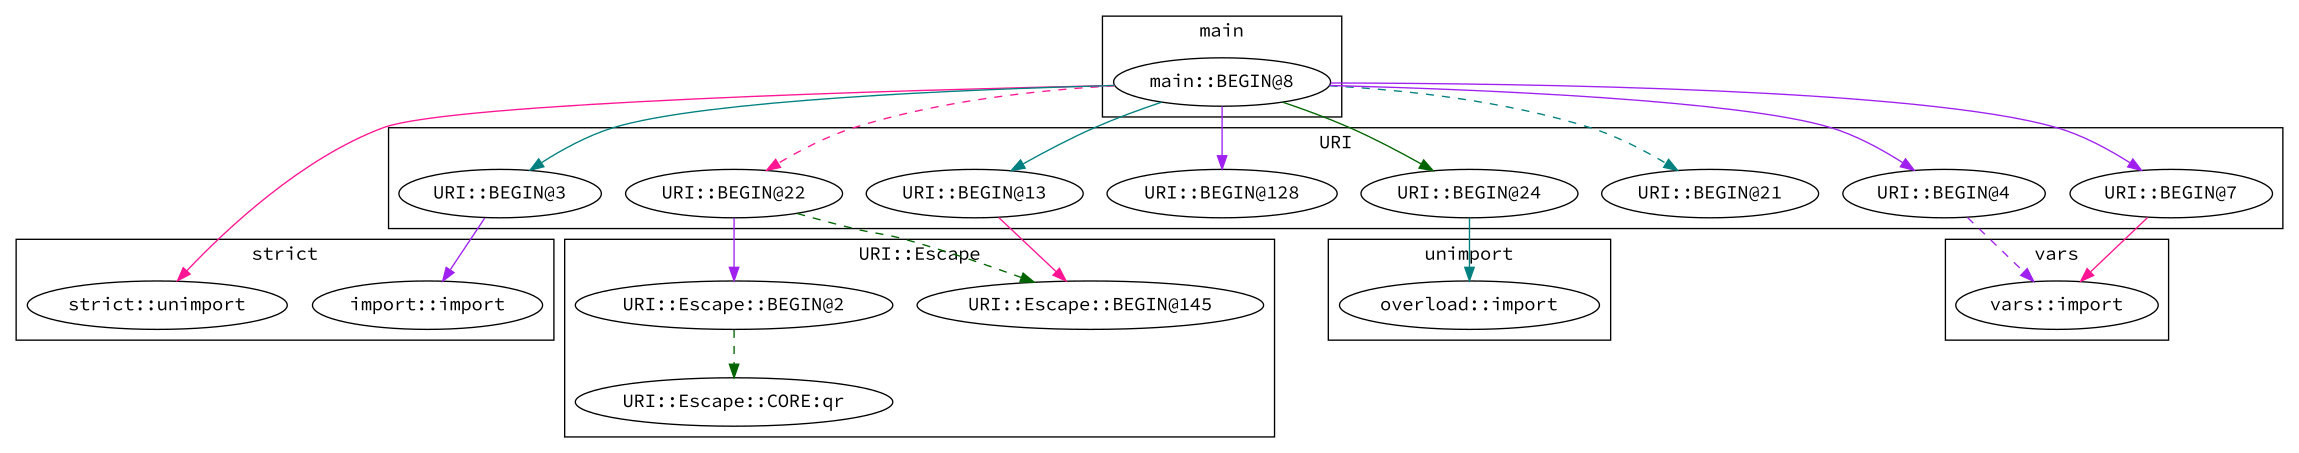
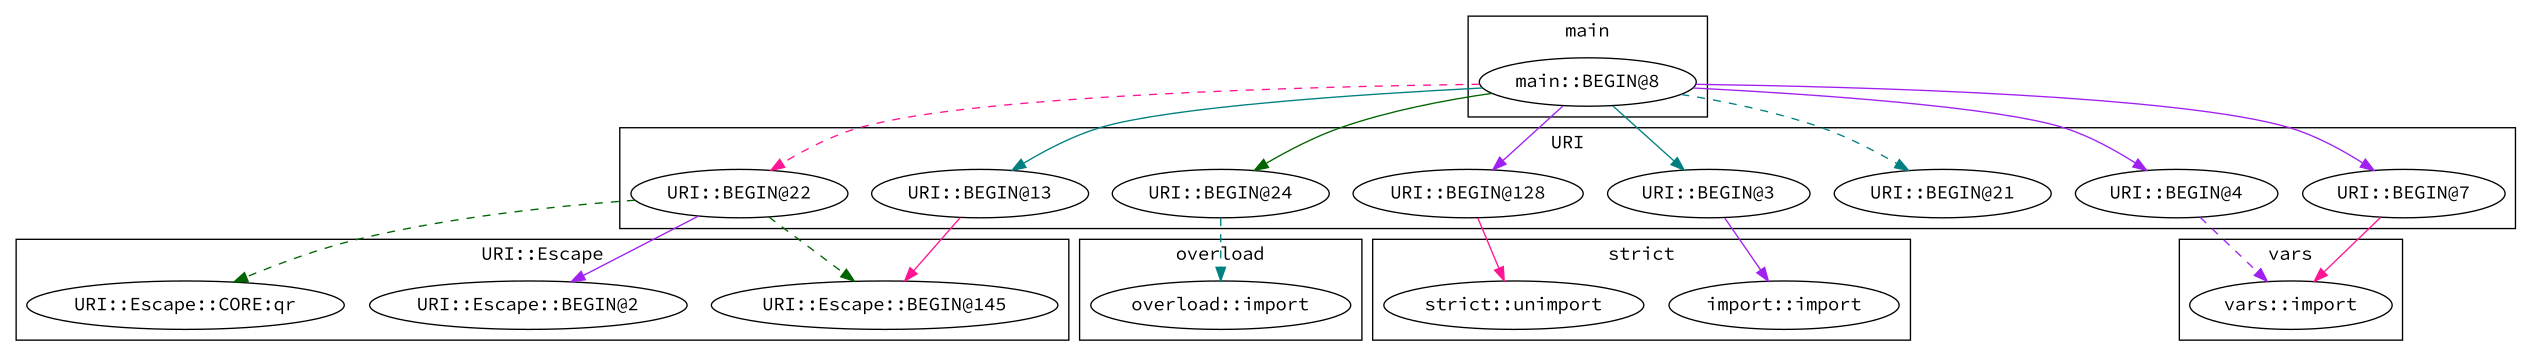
(626, 103) -> (1490, 248)
(1469, 248) -> (1221, 248)
(1469, 255) -> (1221, 255)
(734, 347) -> (437, 223)
